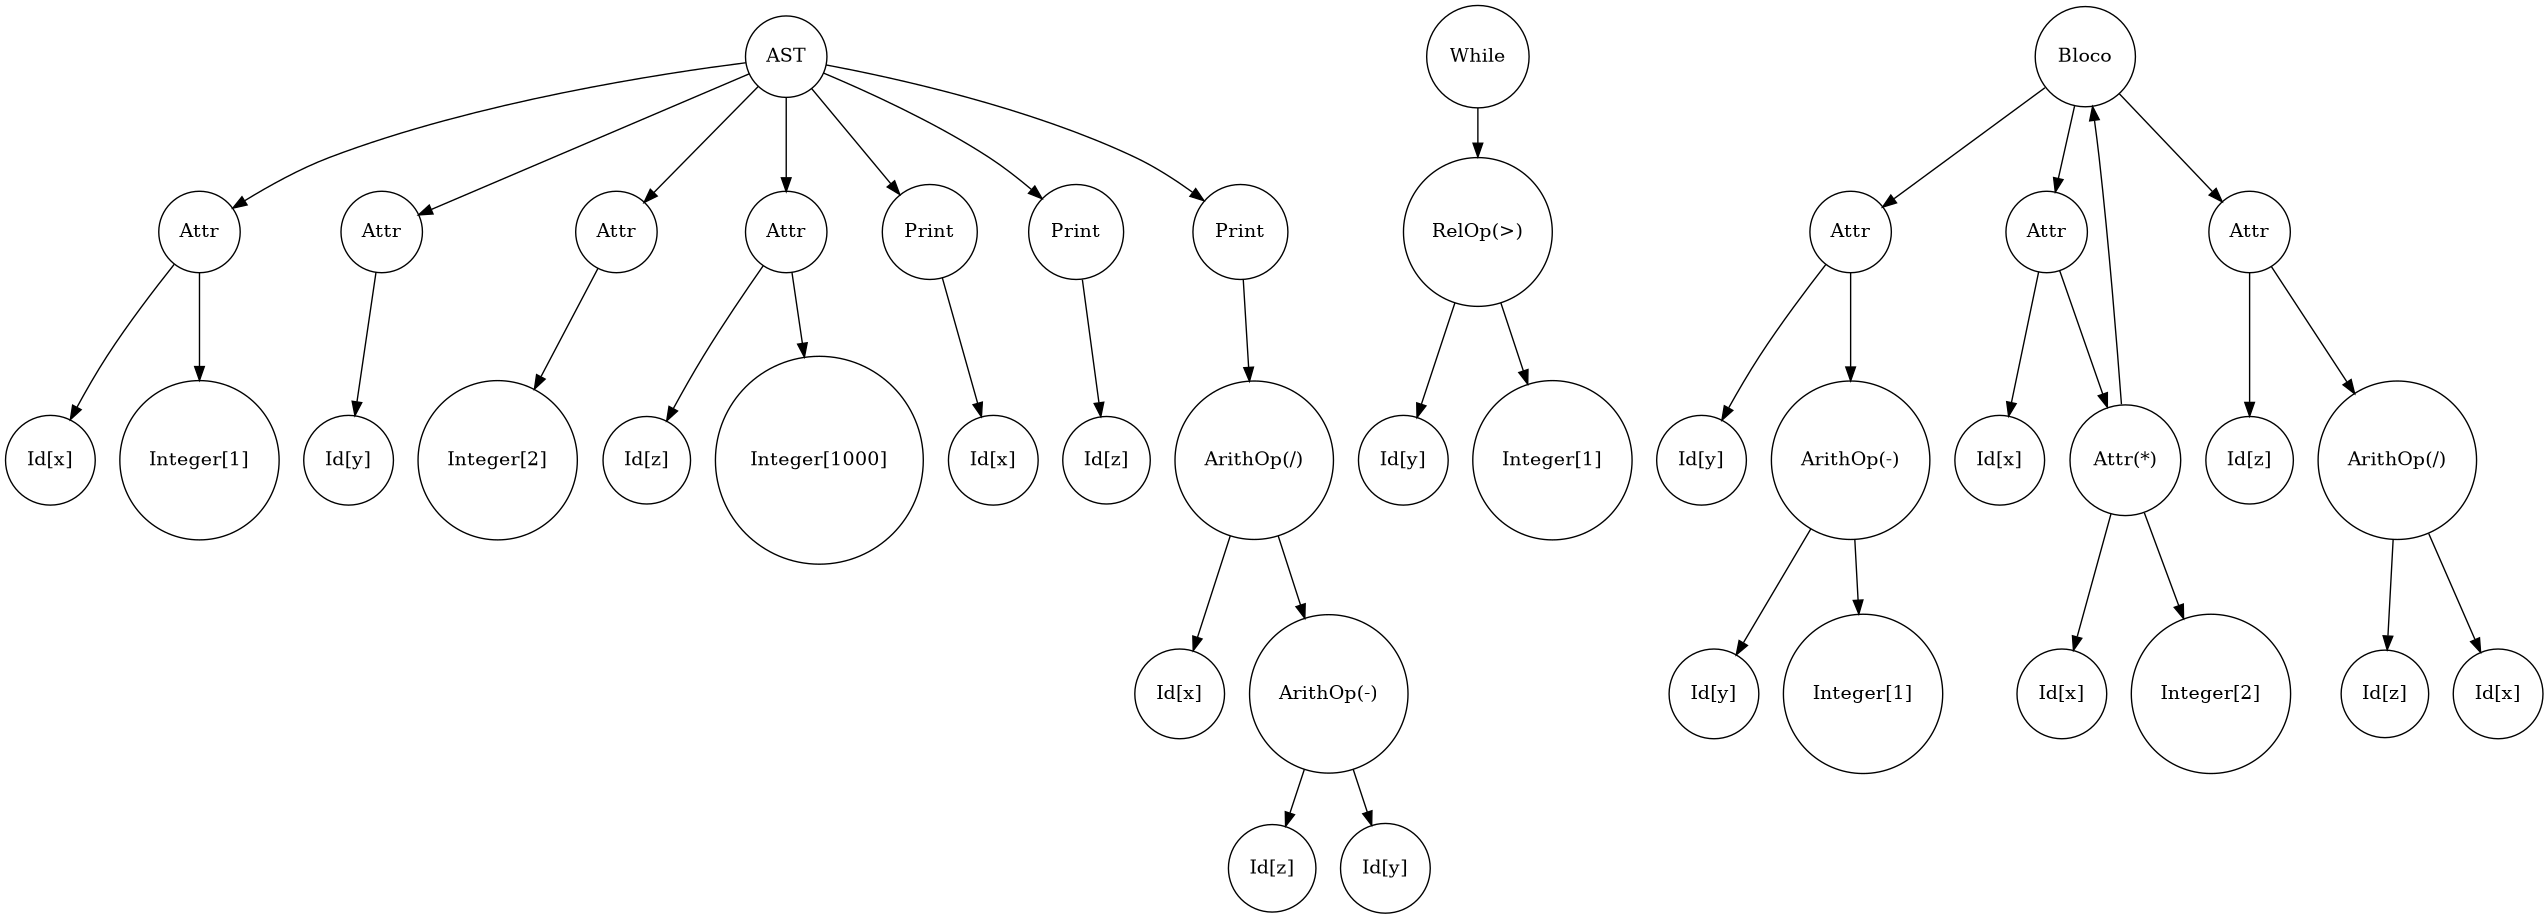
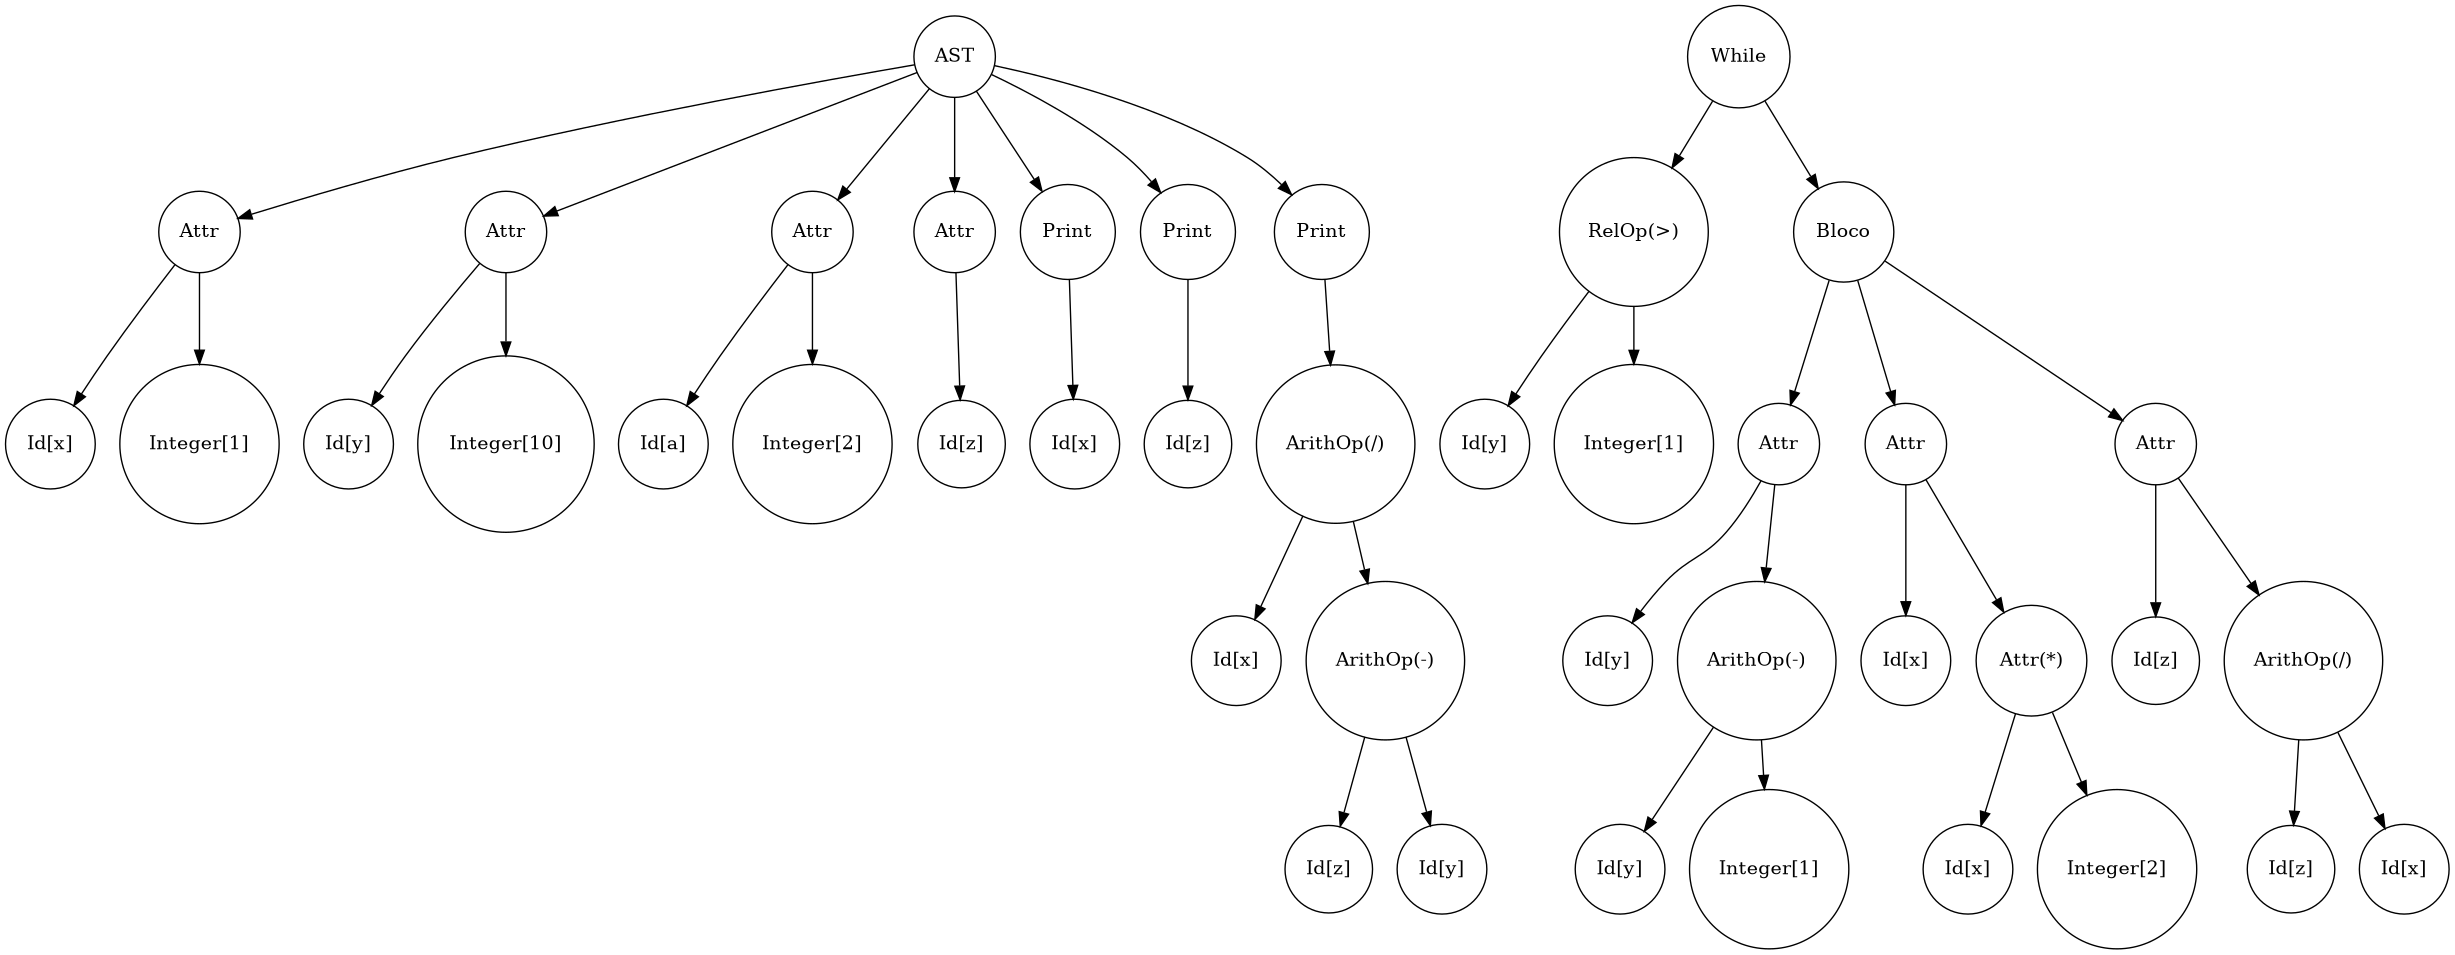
(2110, 262) -> (1788, 139)
none -> (506, 444)
none -> (663, 444)
(819, 460) -> none
